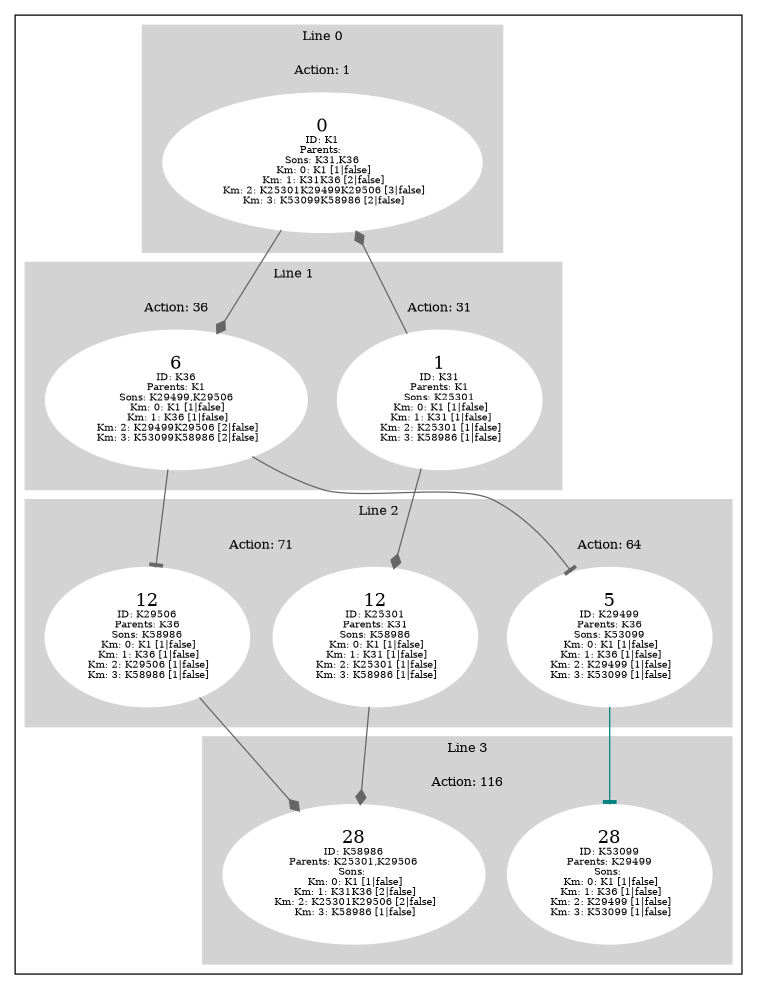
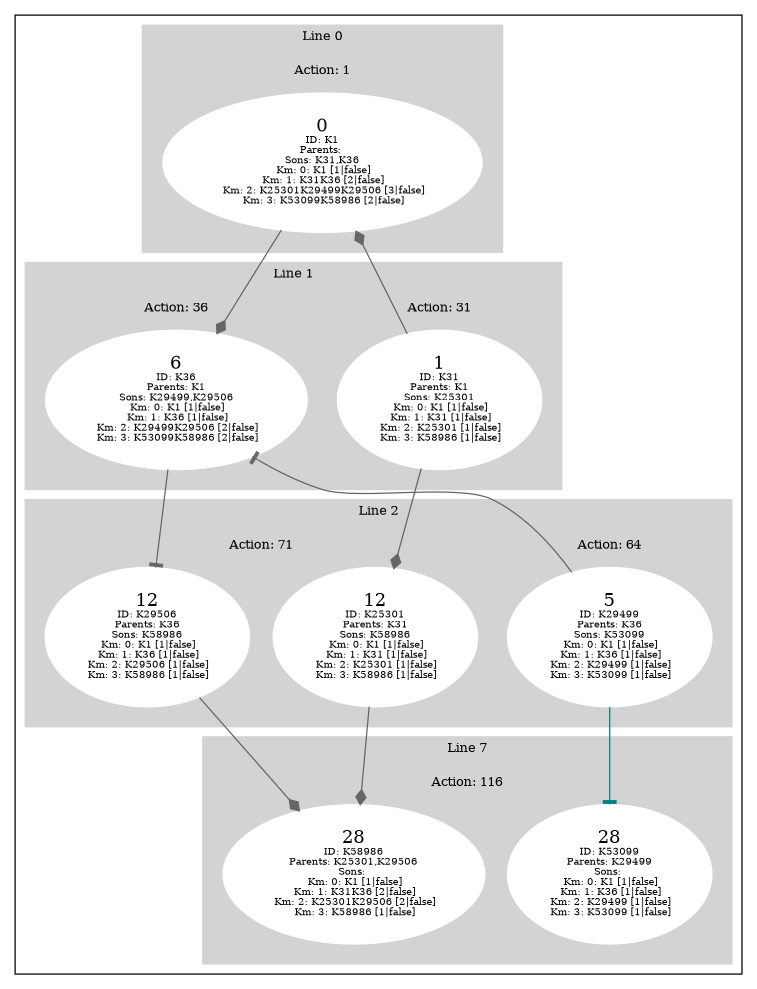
(420, 492) -> (510, 510)
(467, 749) -> (467, 749)
